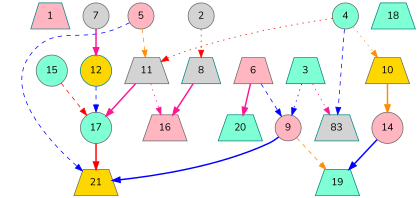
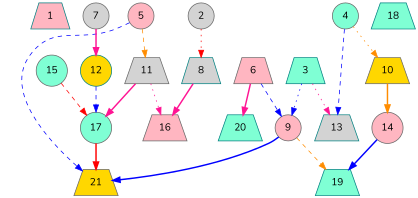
(249, 34) -> none
(337, 128) -> (337, 128)
